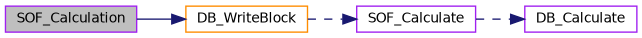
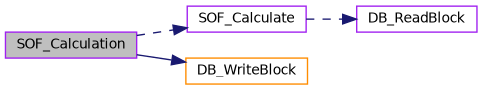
(325, 19) -> (155, 33)
(581, 19) -> (417, 19)
